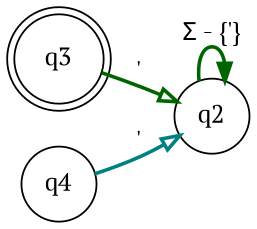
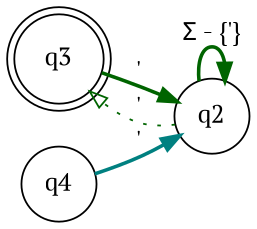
(131, 83) -> (131, 83)
none -> (137, 122)
(130, 161) -> (130, 161)
